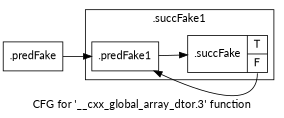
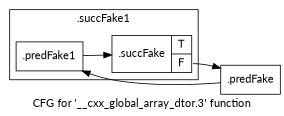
(214, 93) -> (203, 64)
